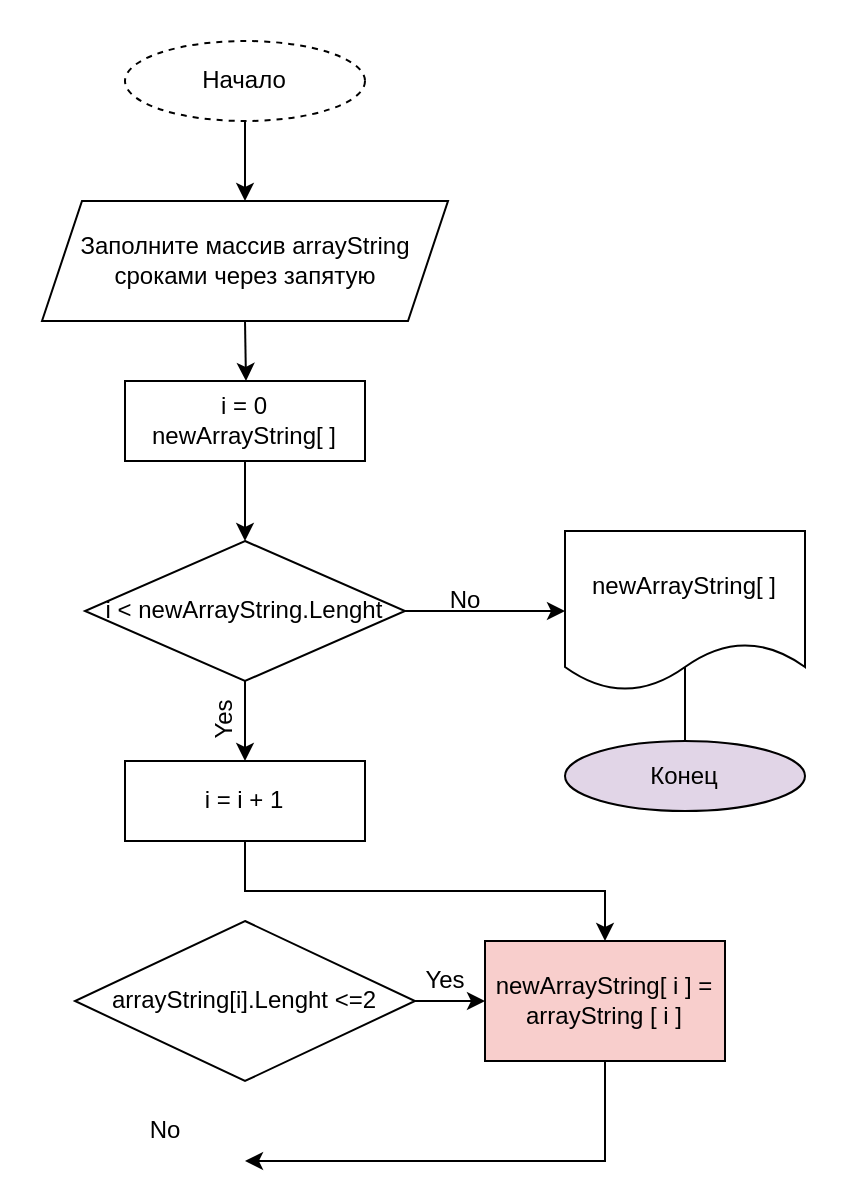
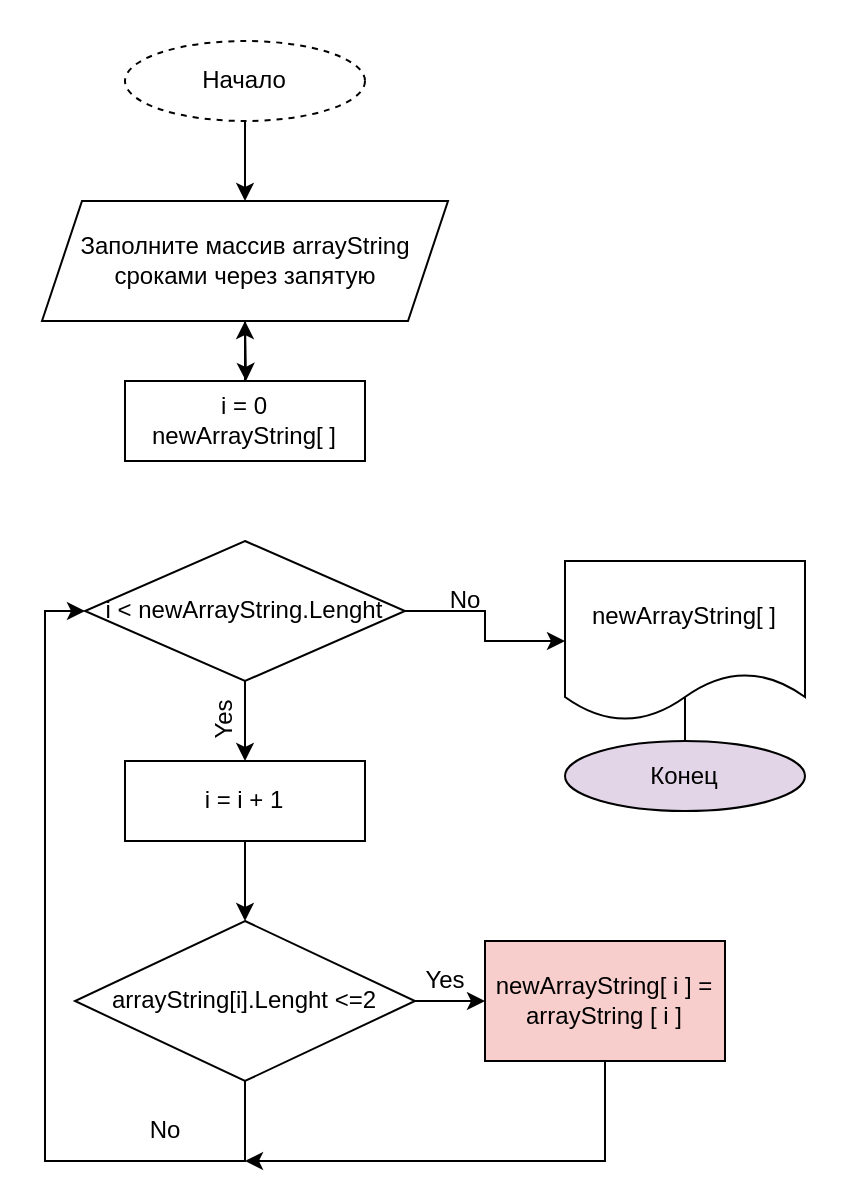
(245, 494) -> (245, 379)
(685, 611) -> (685, 641)
(442, 891) -> (245, 898)
none -> (45, 1013)
